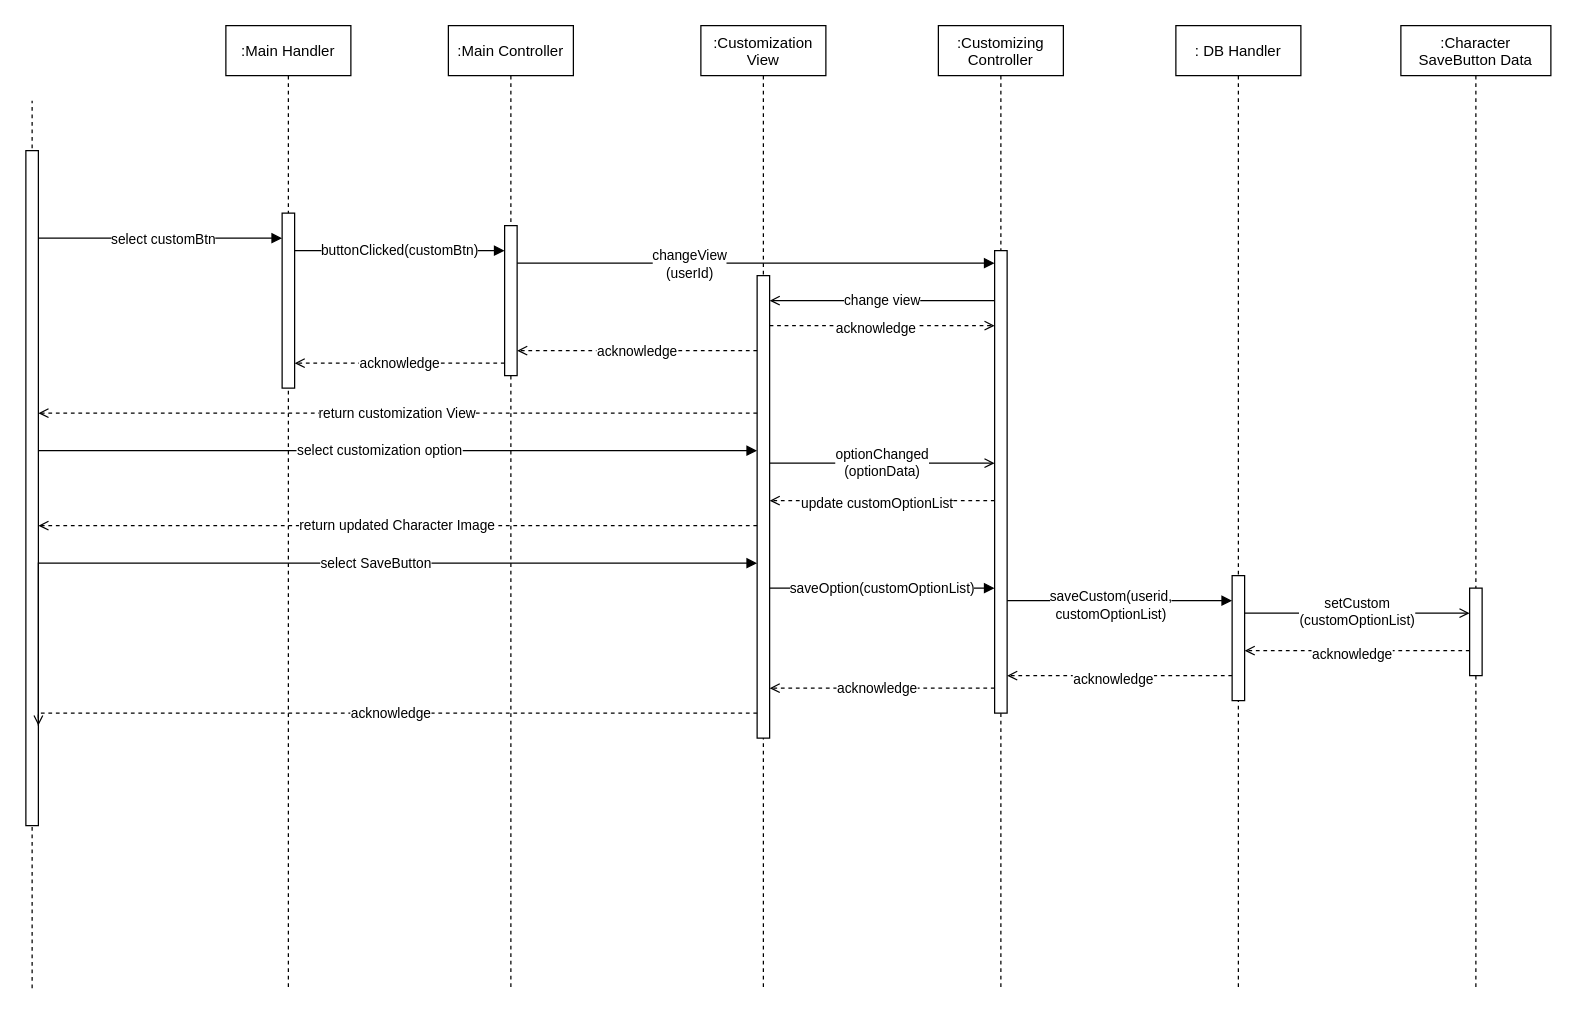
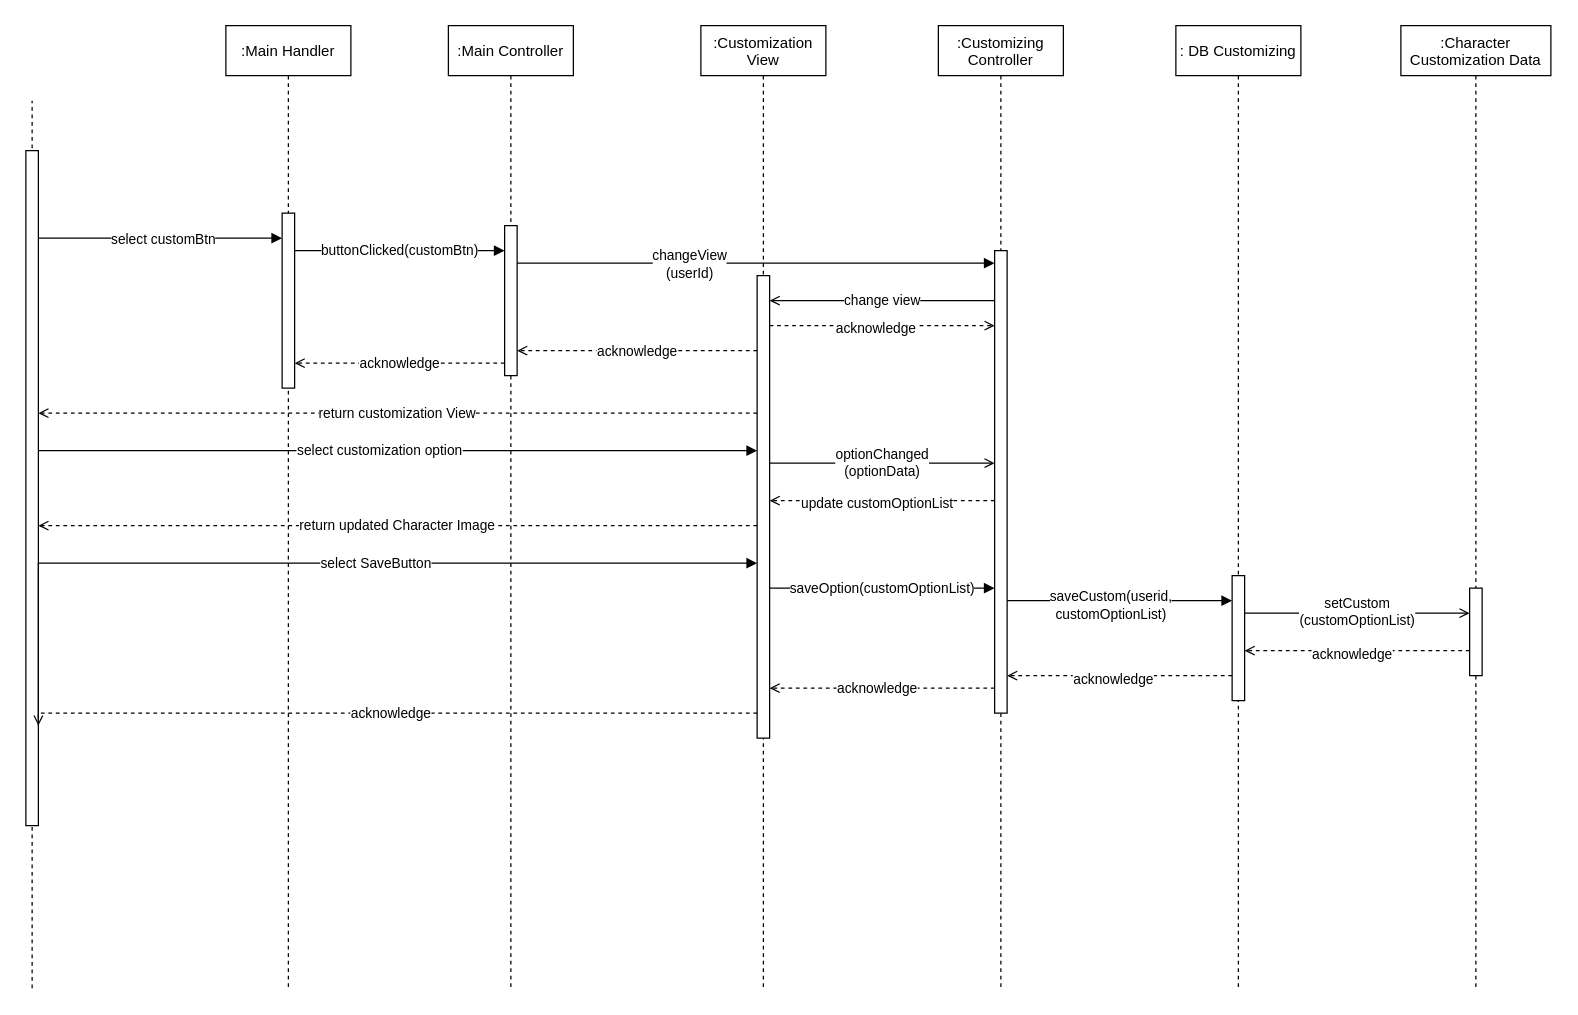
(1475, 43) -> (1475, 43)
(1238, 51) -> (1238, 51)
